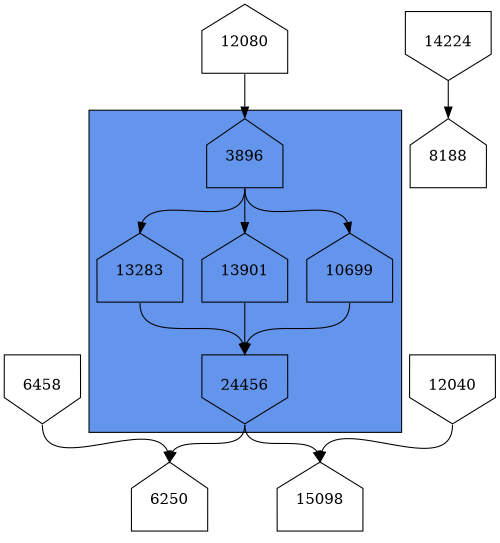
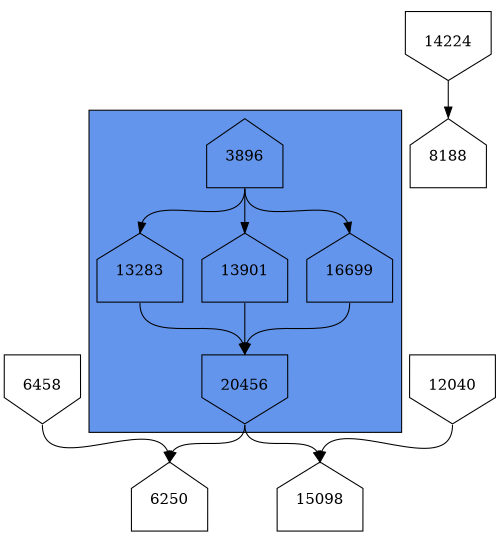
(245, 42) -> none
(350, 271) -> (350, 271)
(245, 386) -> (245, 386)
